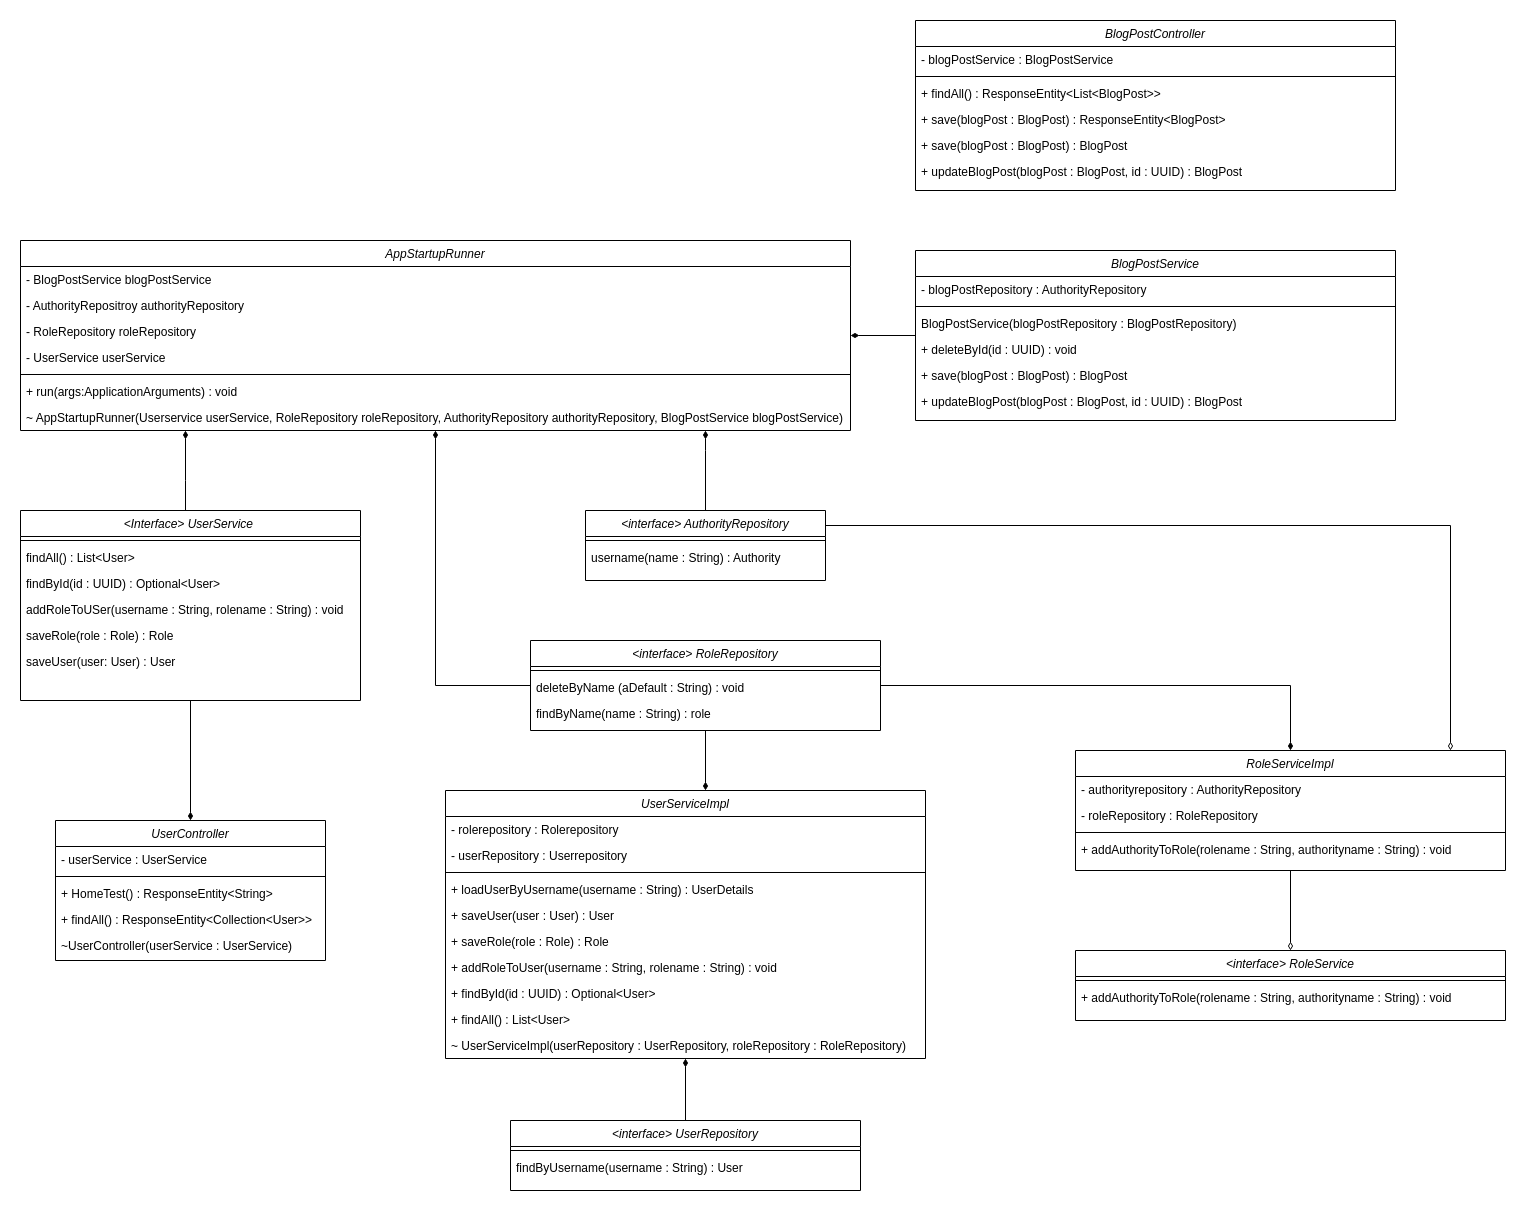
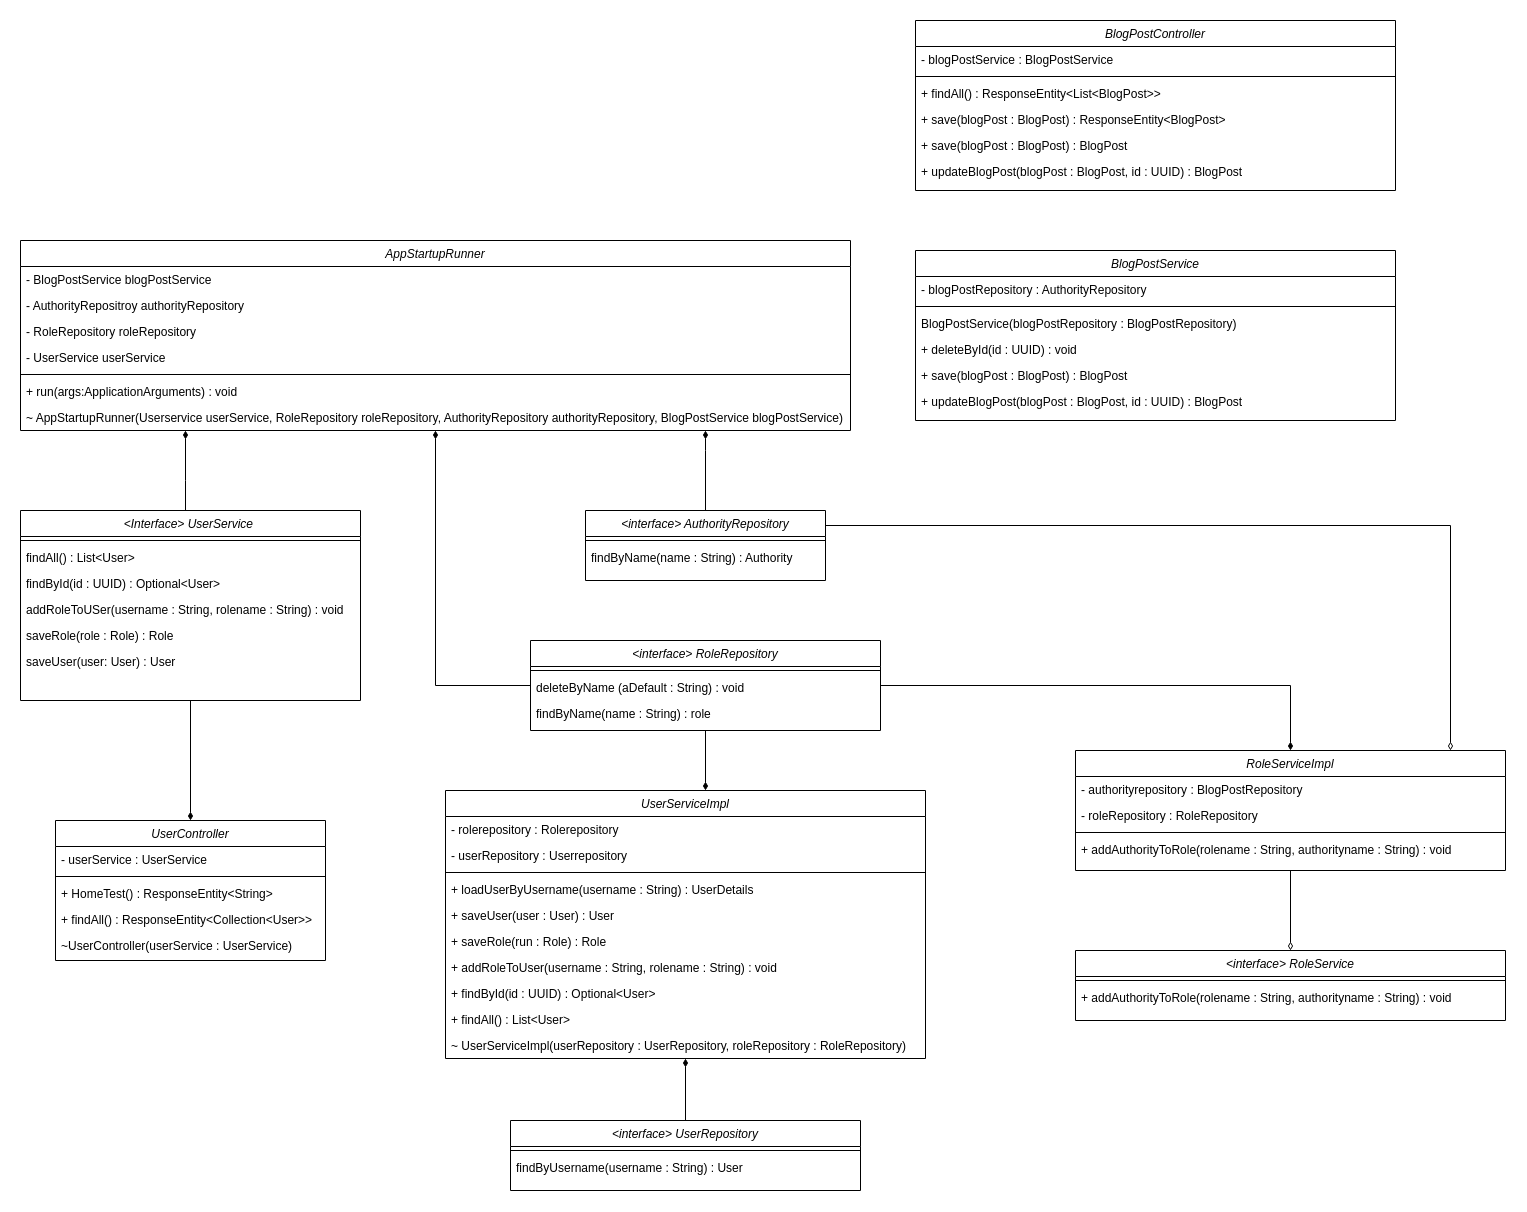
(886, 336) -> none
(696, 558) -> (701, 558)
(1213, 790) -> (1210, 790)
(535, 942) -> (533, 942)
